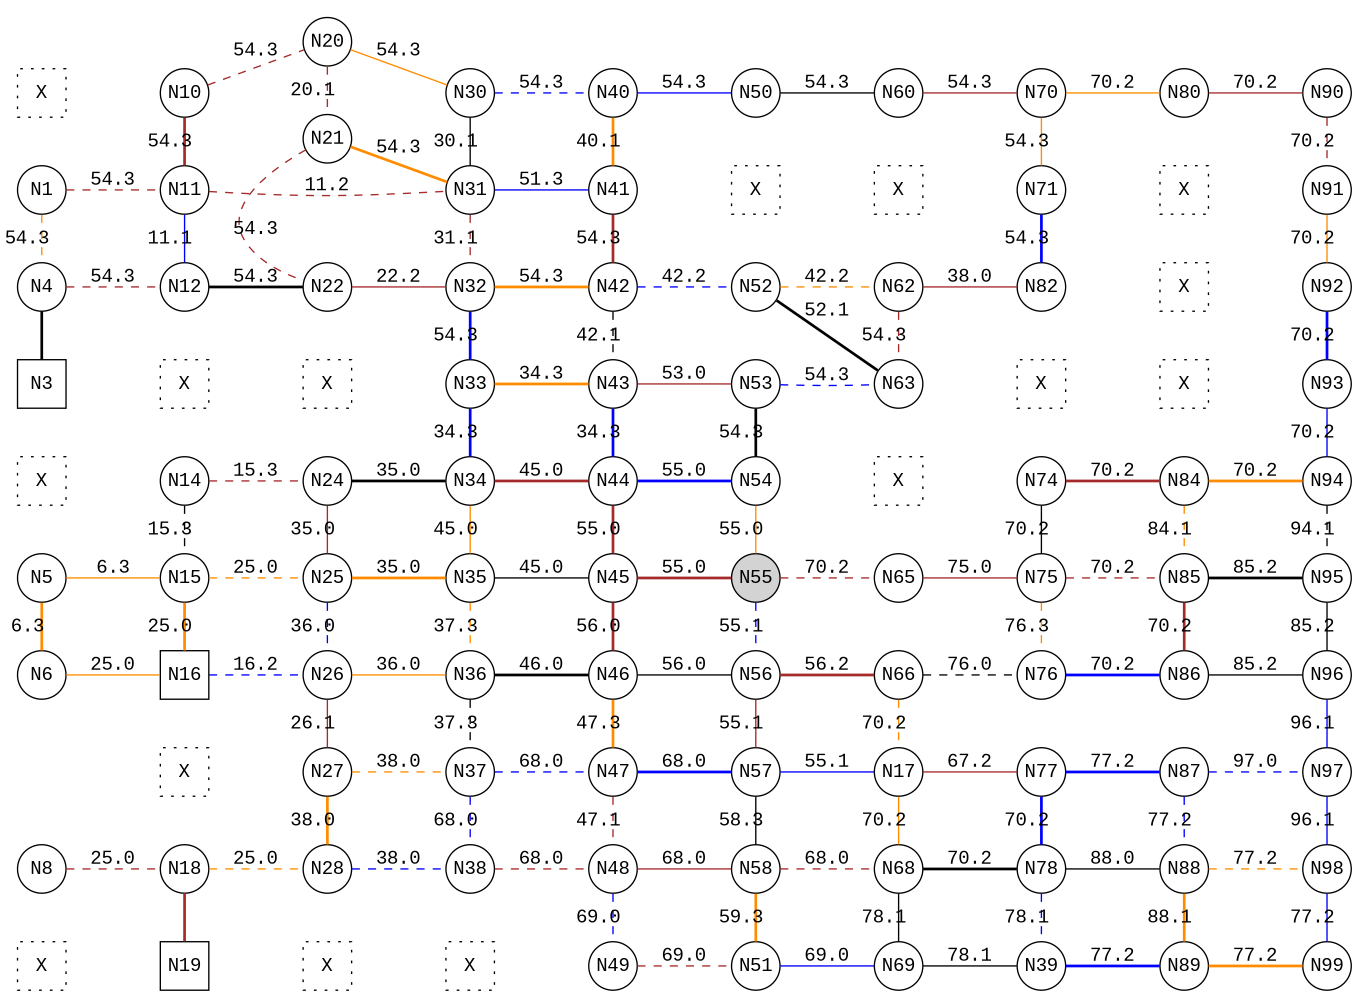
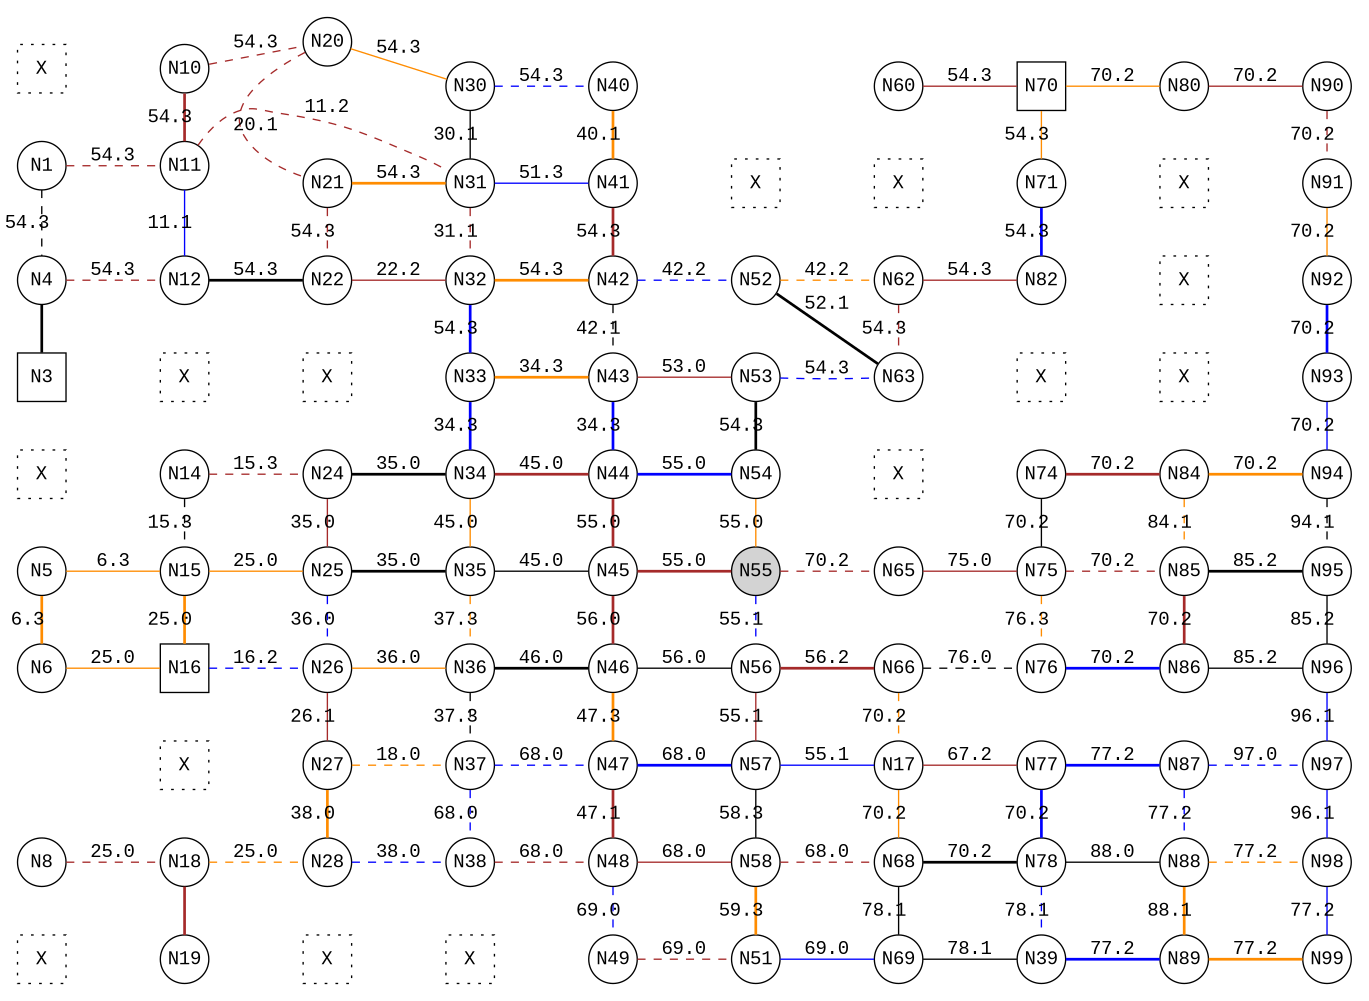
(756, 93) -> none
(1041, 93) -> (1041, 86)
(42, 239) -> (42, 223)
(970, 277) -> (970, 270)
(256, 578) -> (256, 571)
(399, 578) -> (399, 571)
(399, 762) -> (399, 755)
(613, 821) -> (613, 814)
(185, 966) -> (185, 959)
